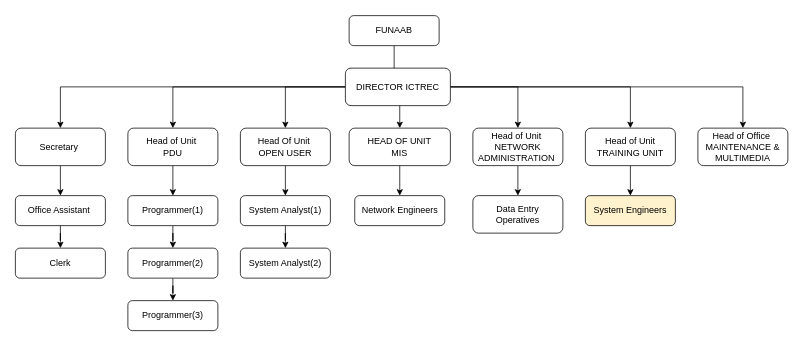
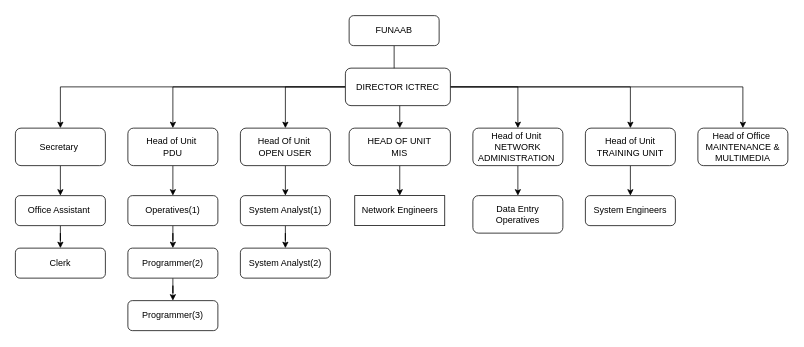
(173, 210) -> (173, 210)
(400, 210) -> (400, 210)
(630, 210) -> (630, 210)
